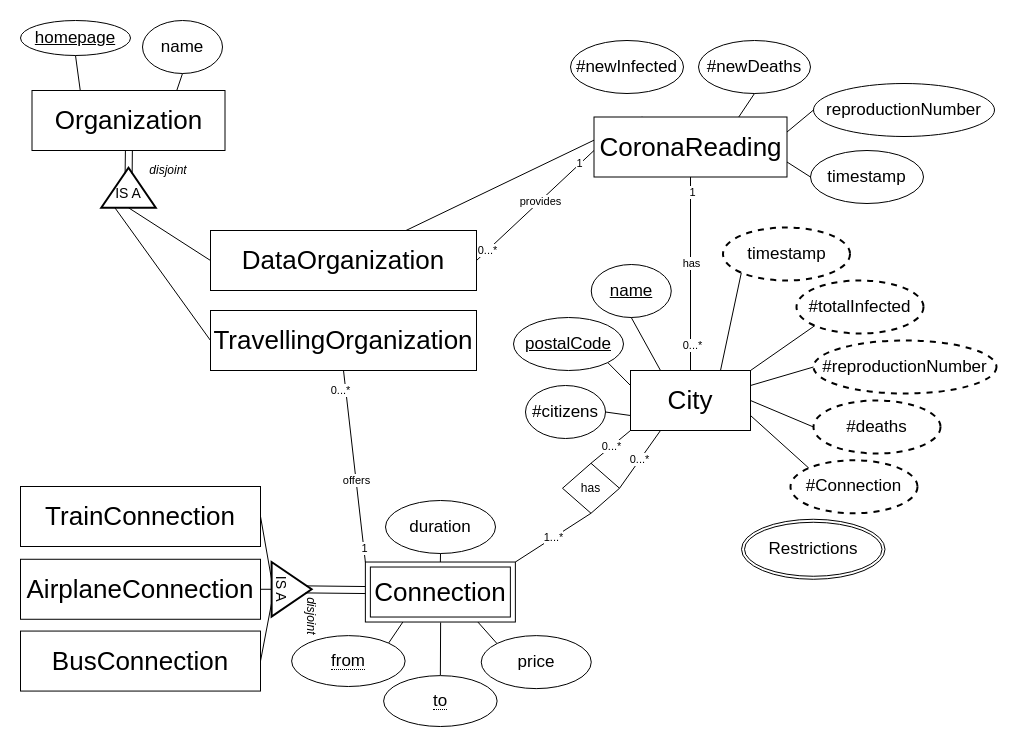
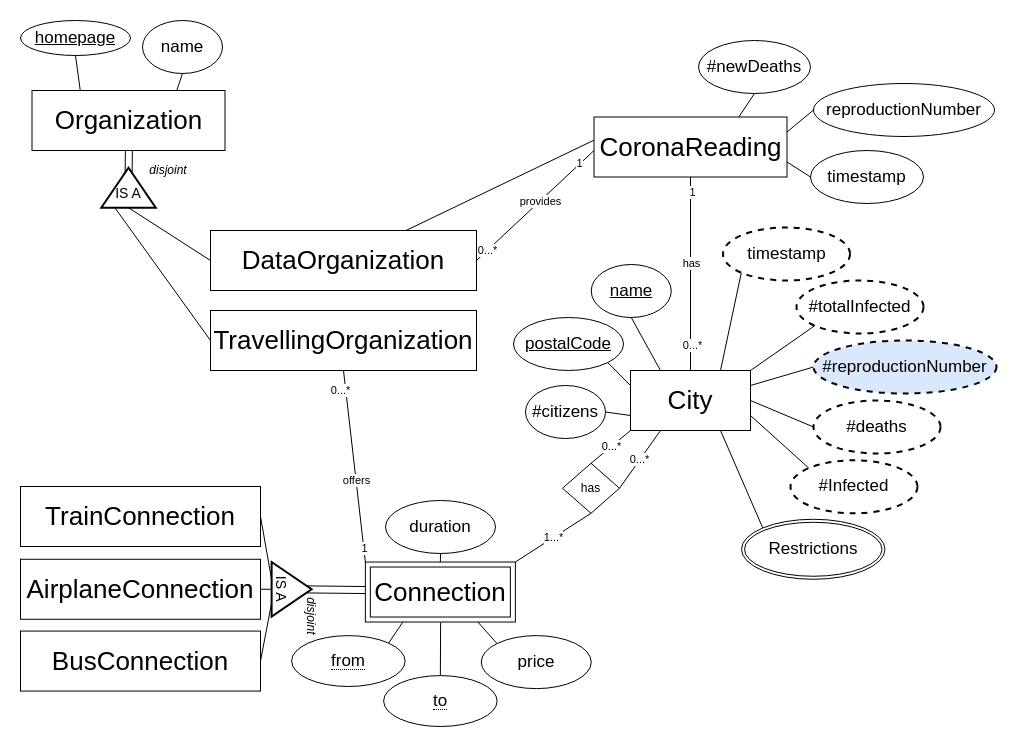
(627, 67) -> none
(905, 367) -> (905, 367)
none -> (742, 479)
(854, 487) -> (854, 487)
